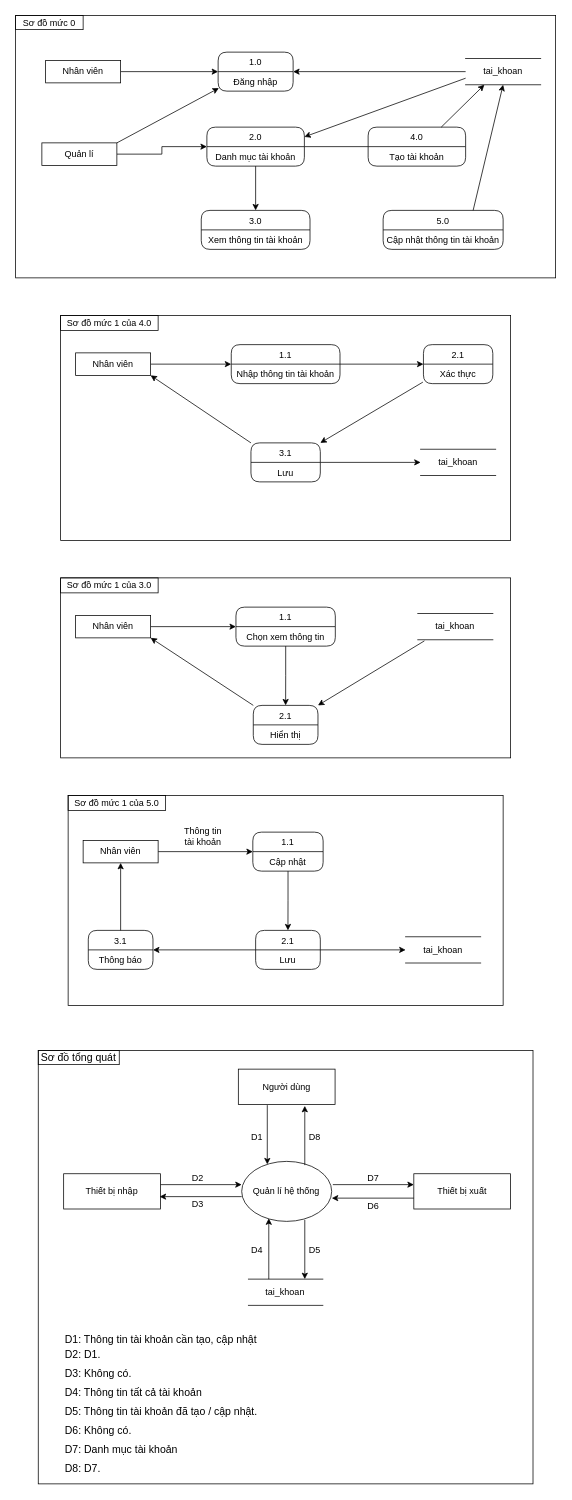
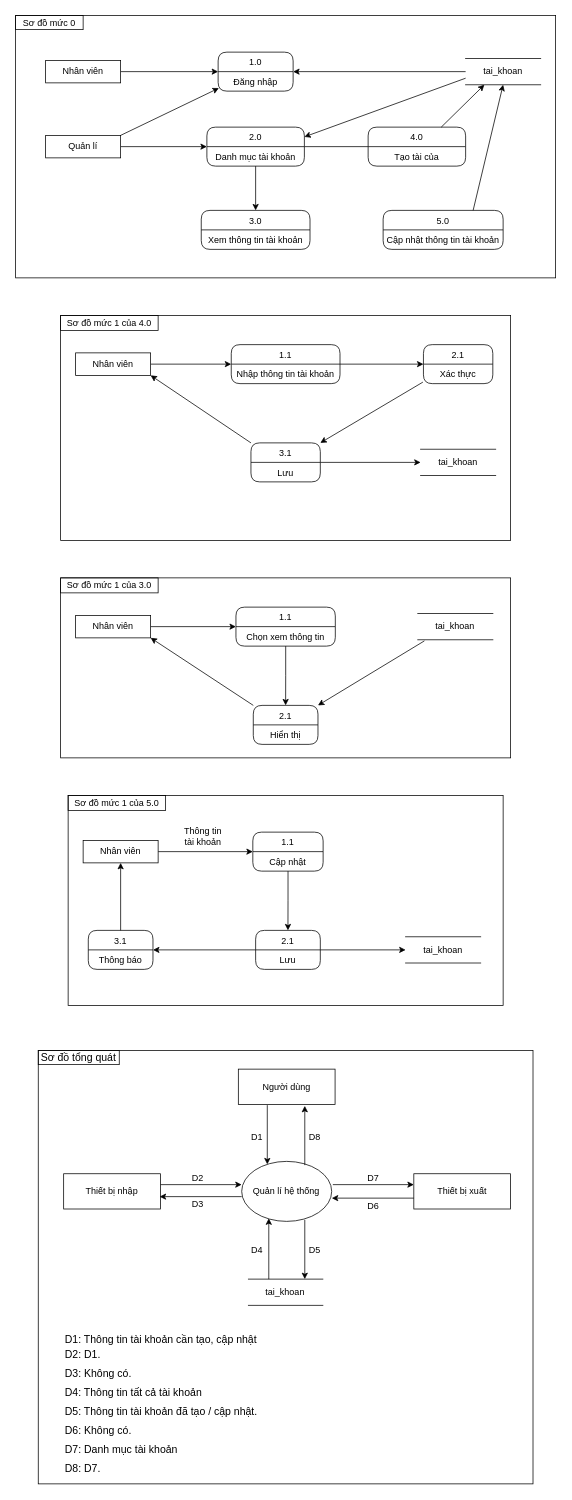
(79, 154) -> (83, 147)
(416, 157) -> (416, 157)
